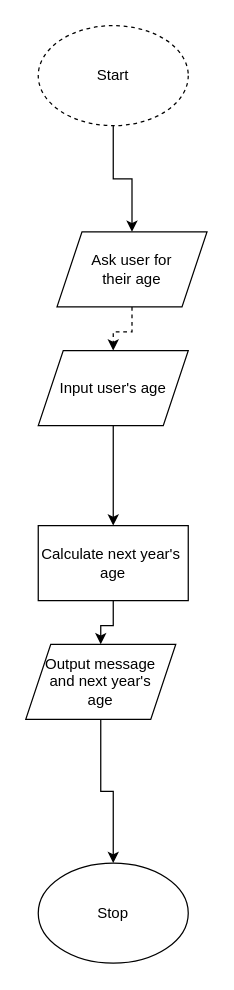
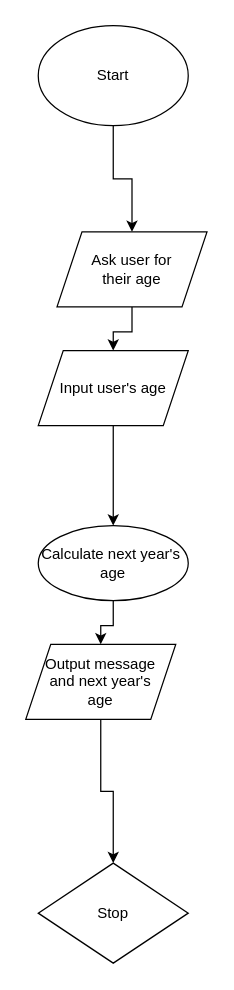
(113, 76) -> (113, 76)
(130, 332) -> (130, 332)
(113, 563) -> (113, 563)
(113, 913) -> (113, 913)
